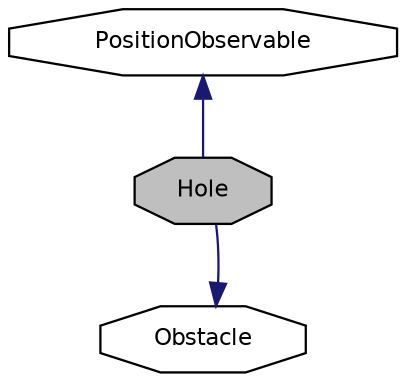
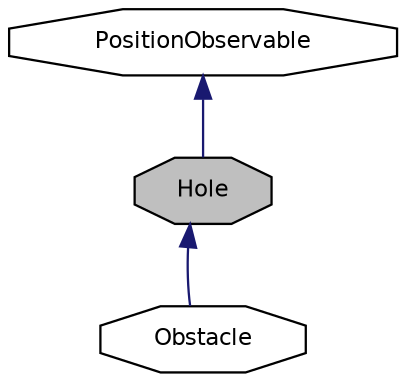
(218, 254) -> (188, 277)
